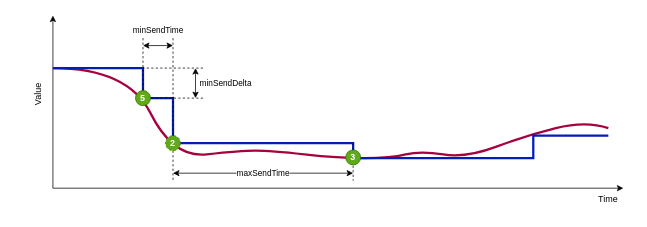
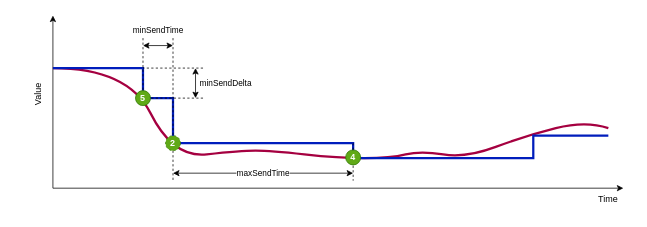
(353, 157) -> (353, 157)
